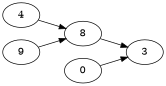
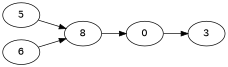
(21, 15) -> (21, 15)
(111, 42) -> (111, 34)
(21, 52) -> (21, 52)
